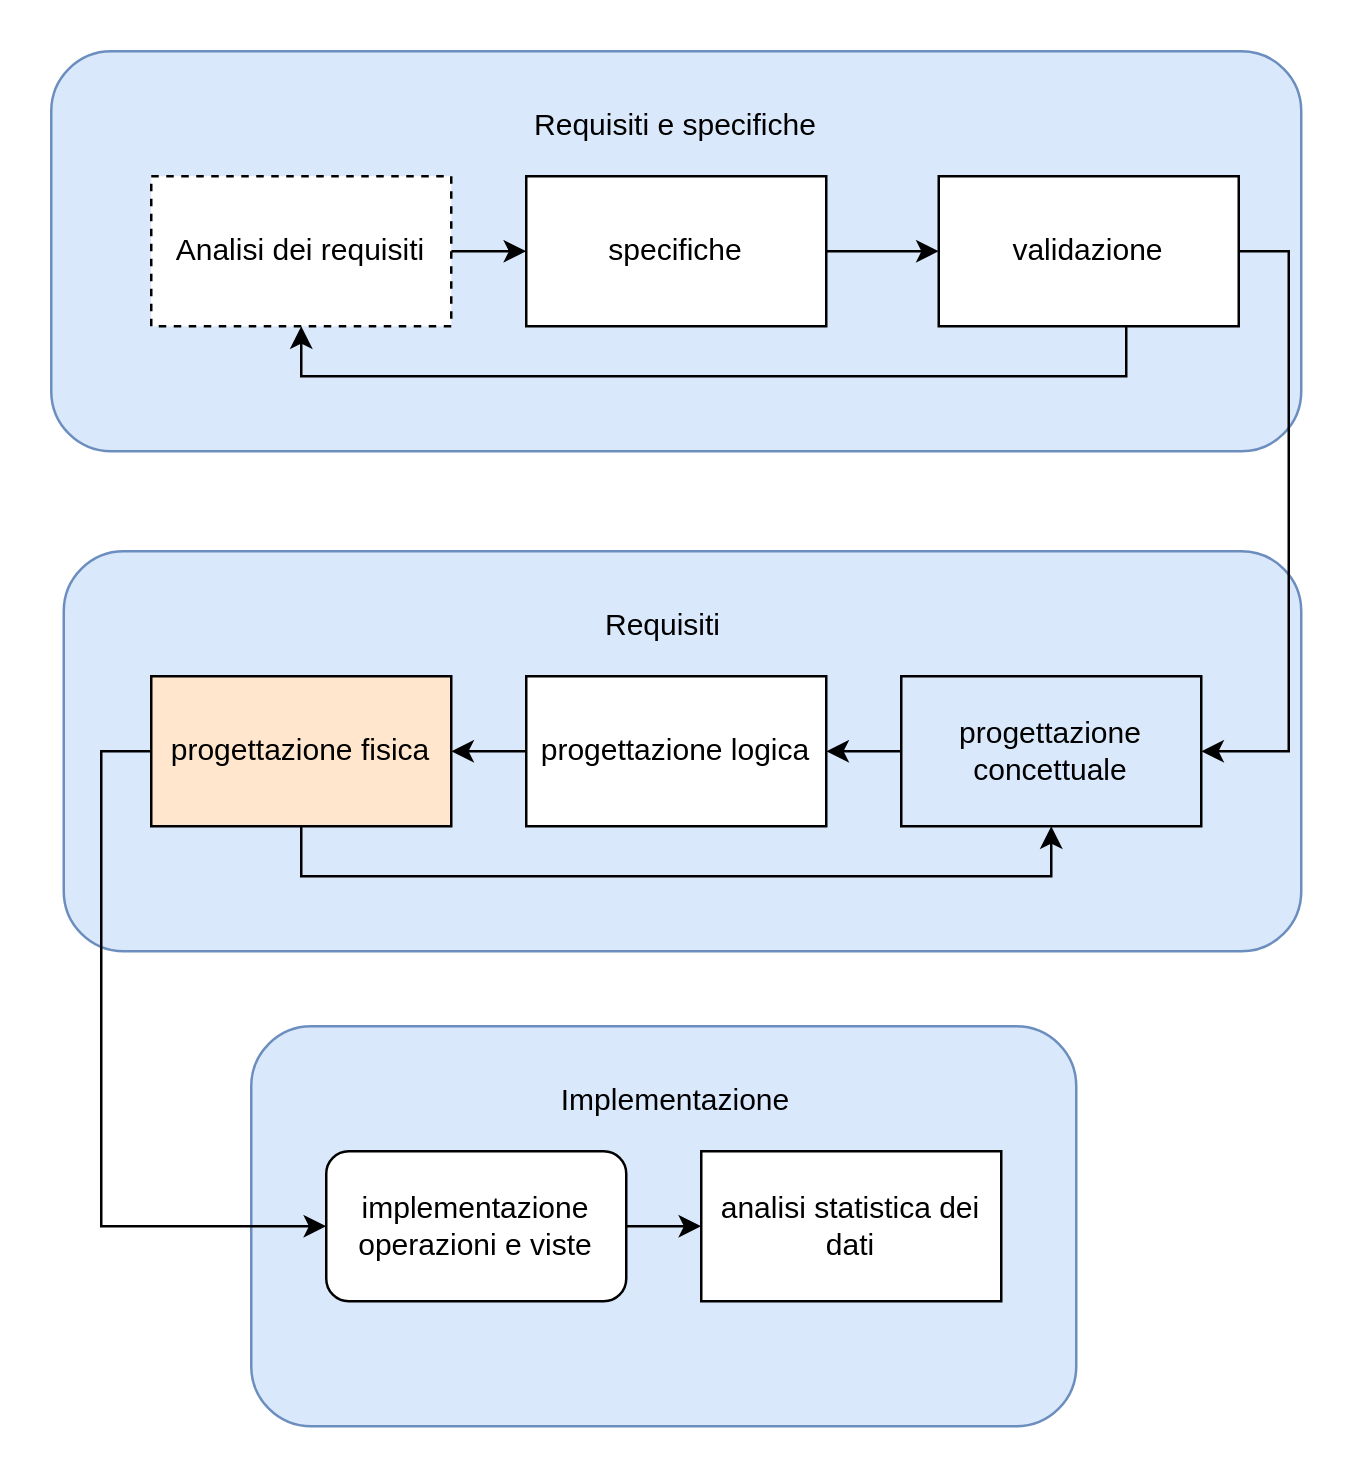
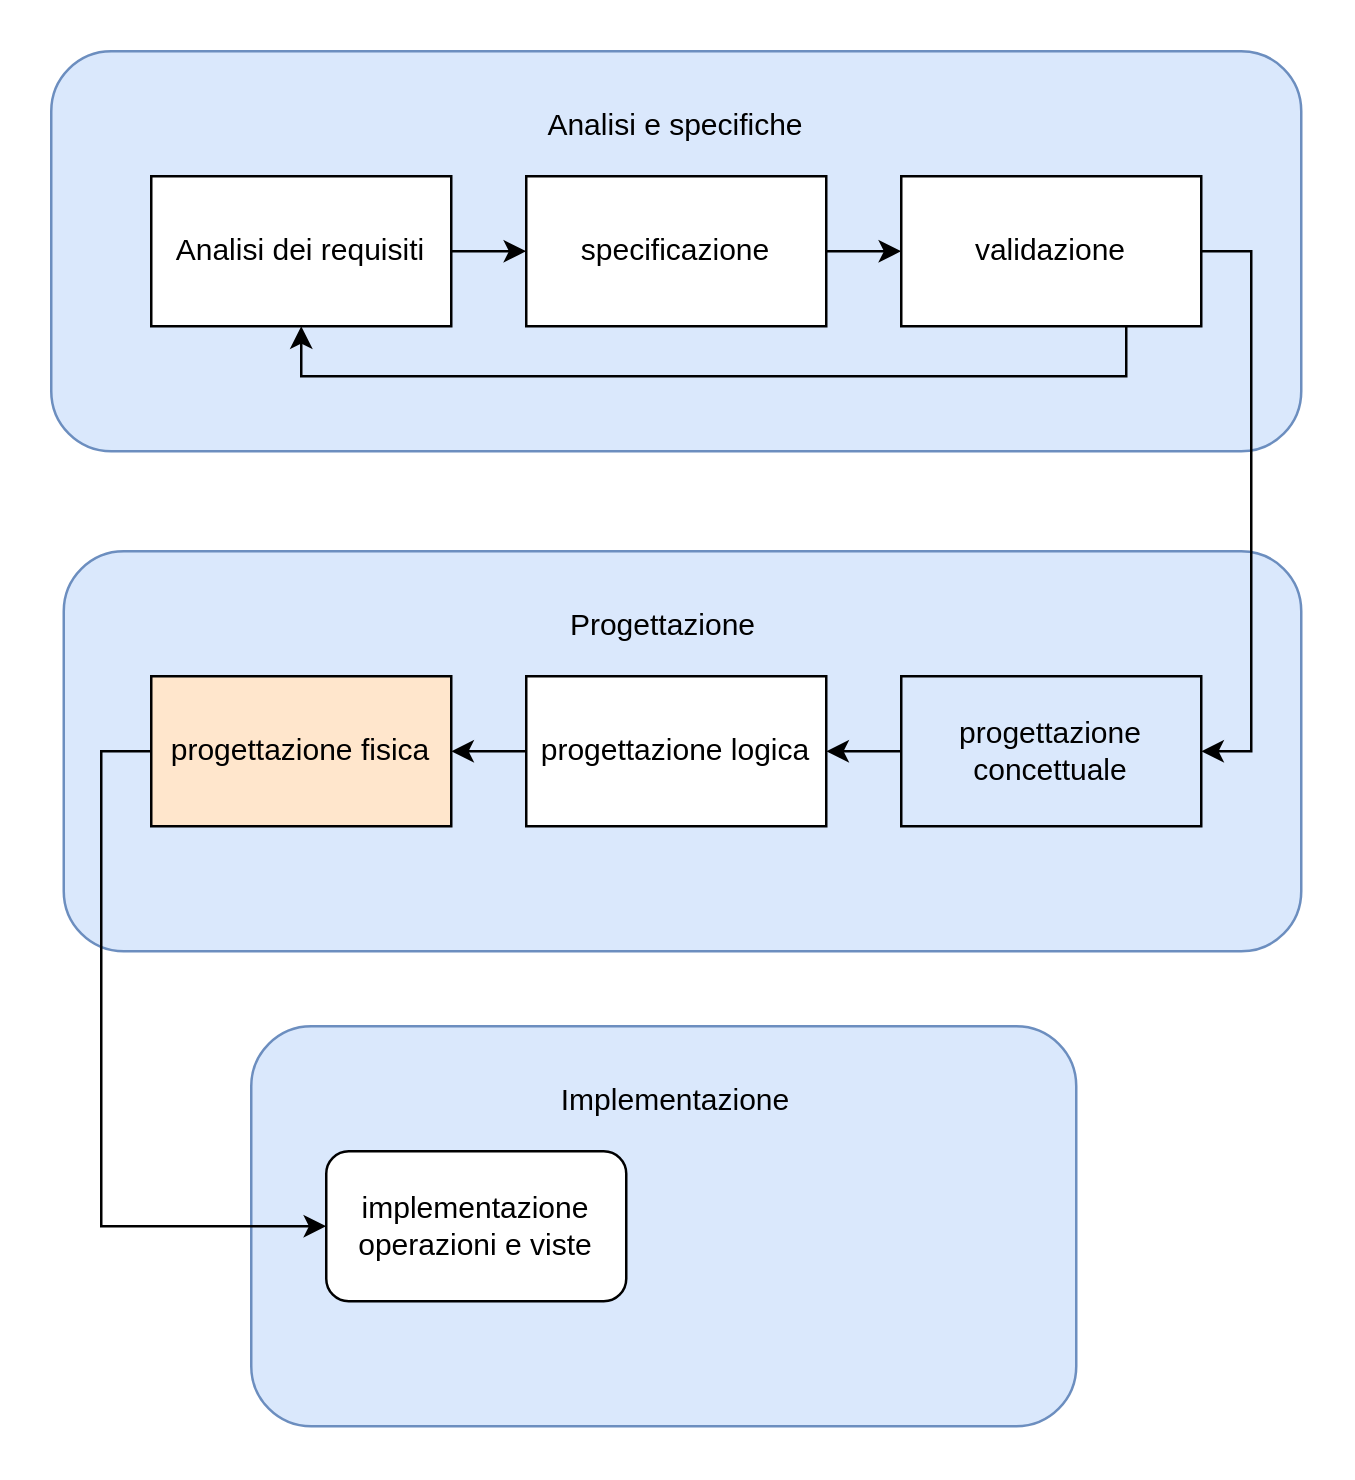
(676, 126) -> (676, 126)
(301, 251) -> (301, 251)
(676, 251) -> (676, 251)
(1089, 251) -> (1051, 251)
(664, 626) -> (664, 626)
(668, 876) -> none
(655, 1226) -> none
(851, 1226) -> none
